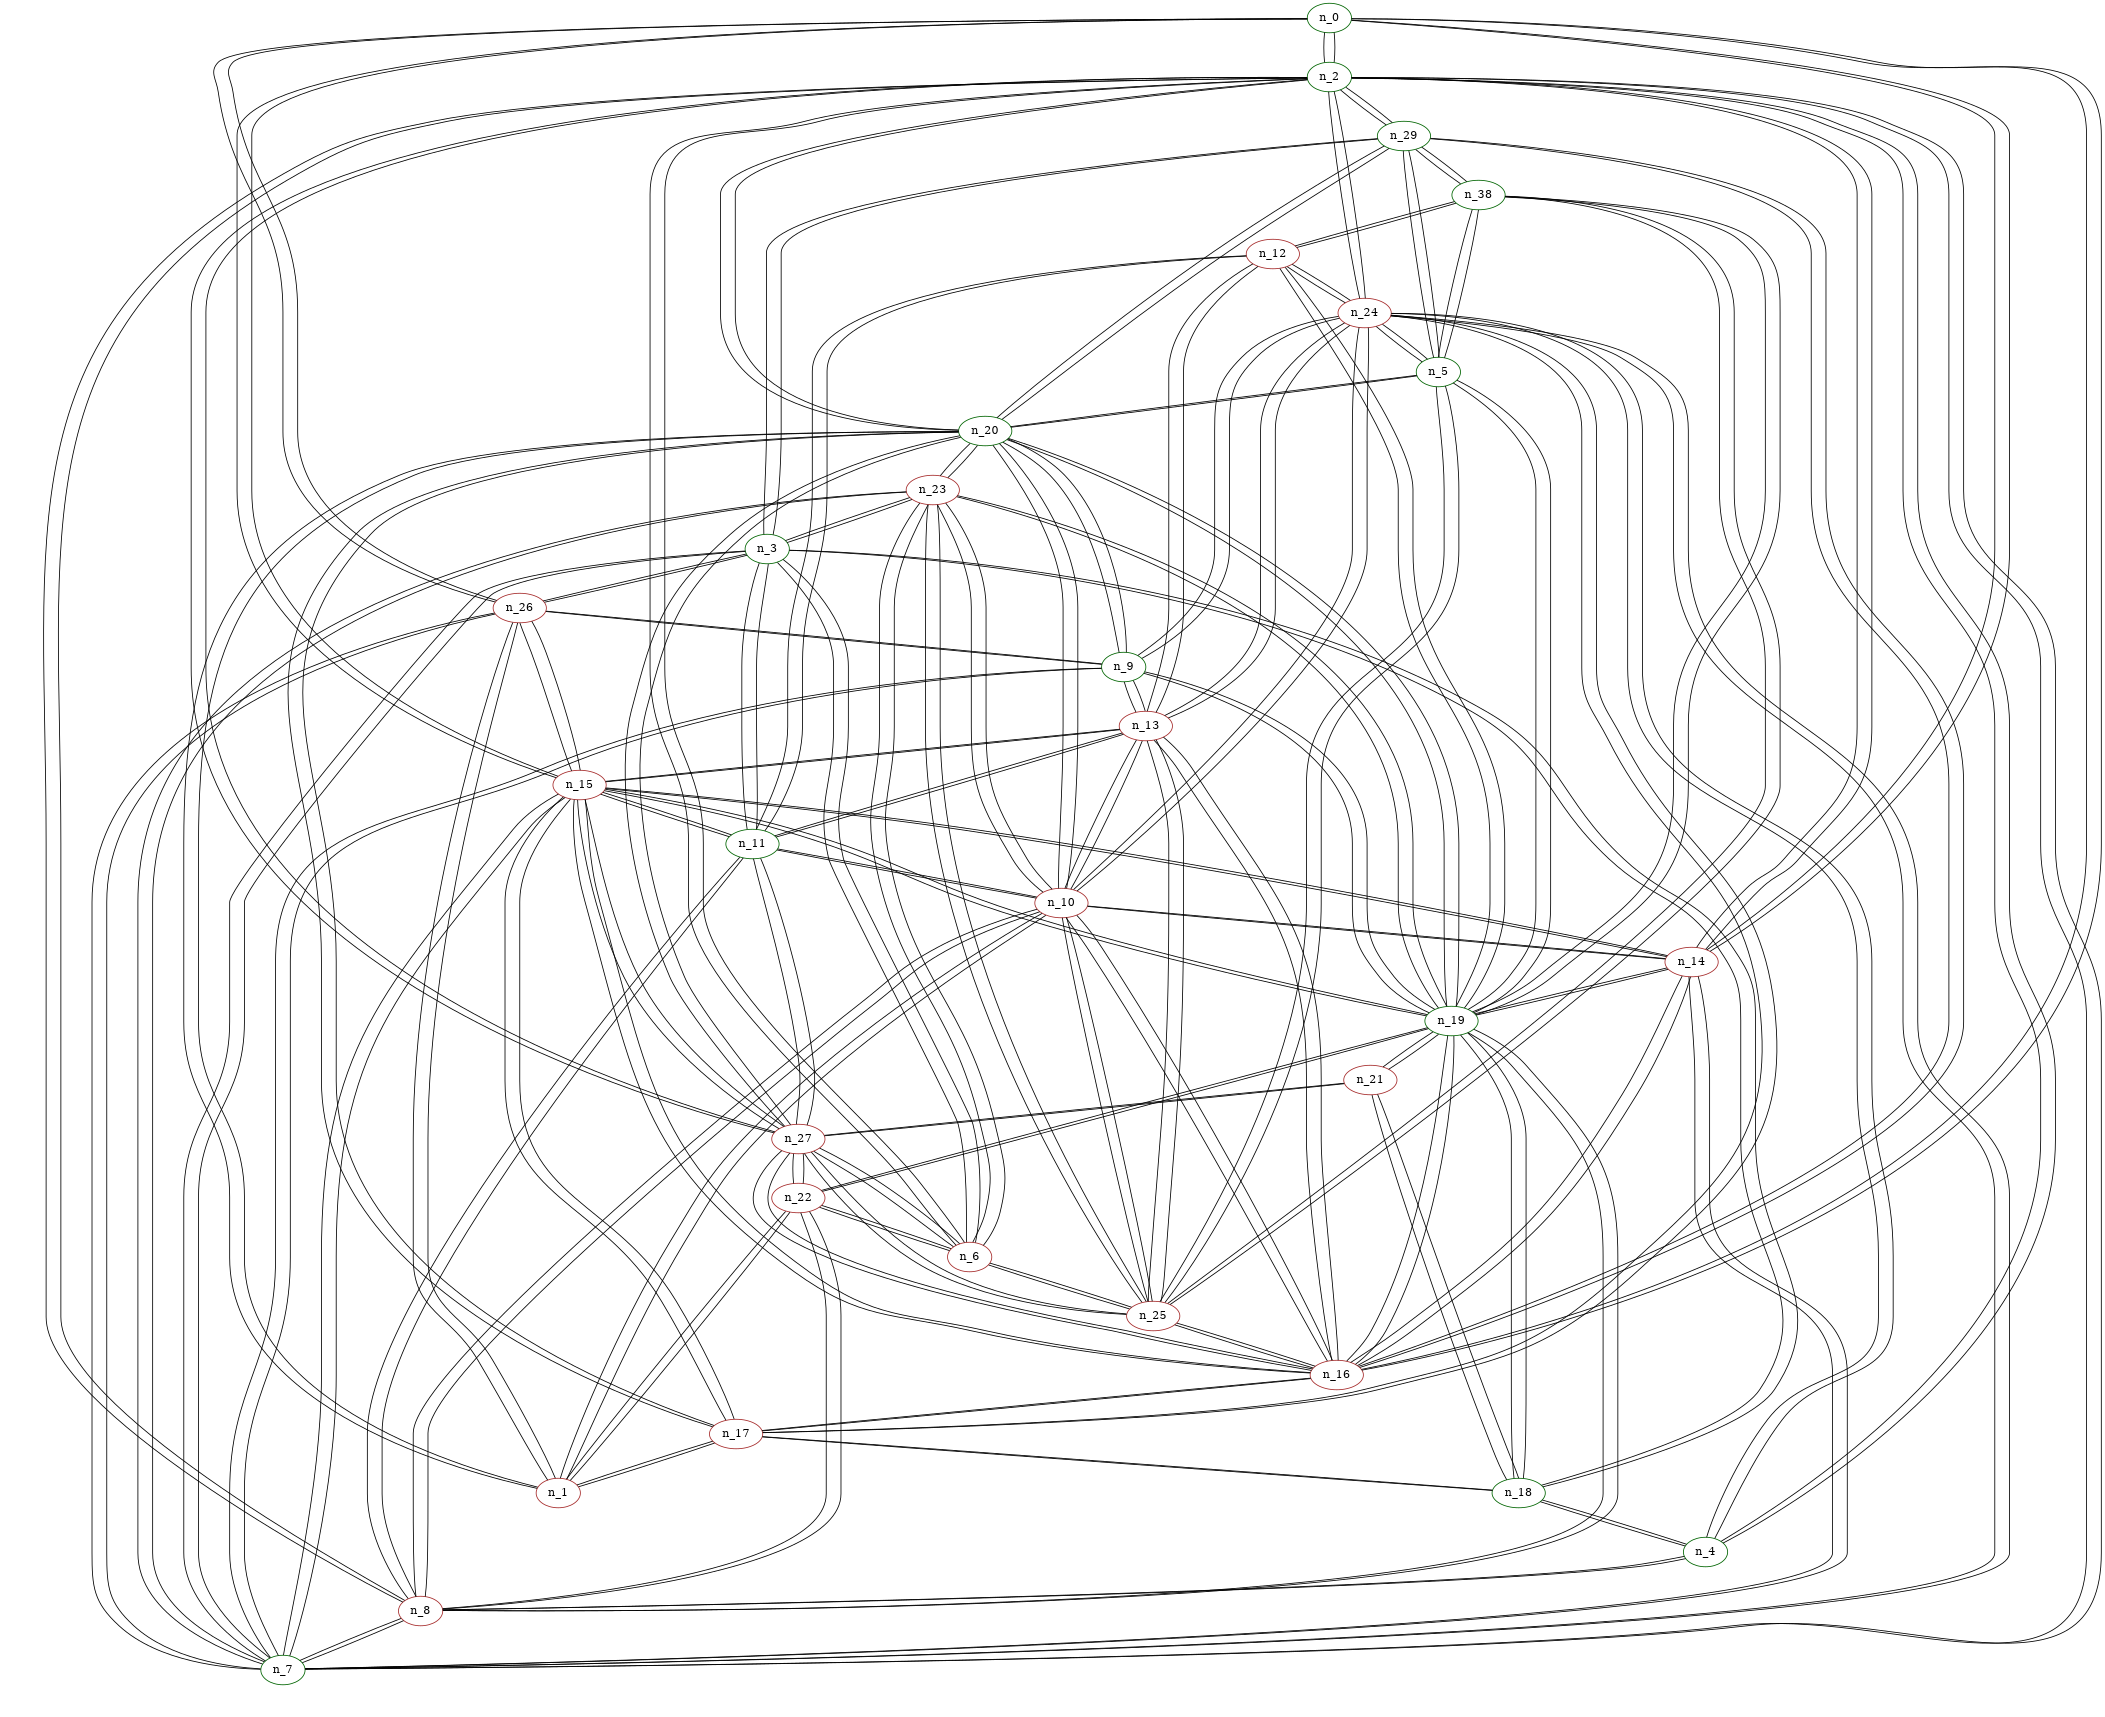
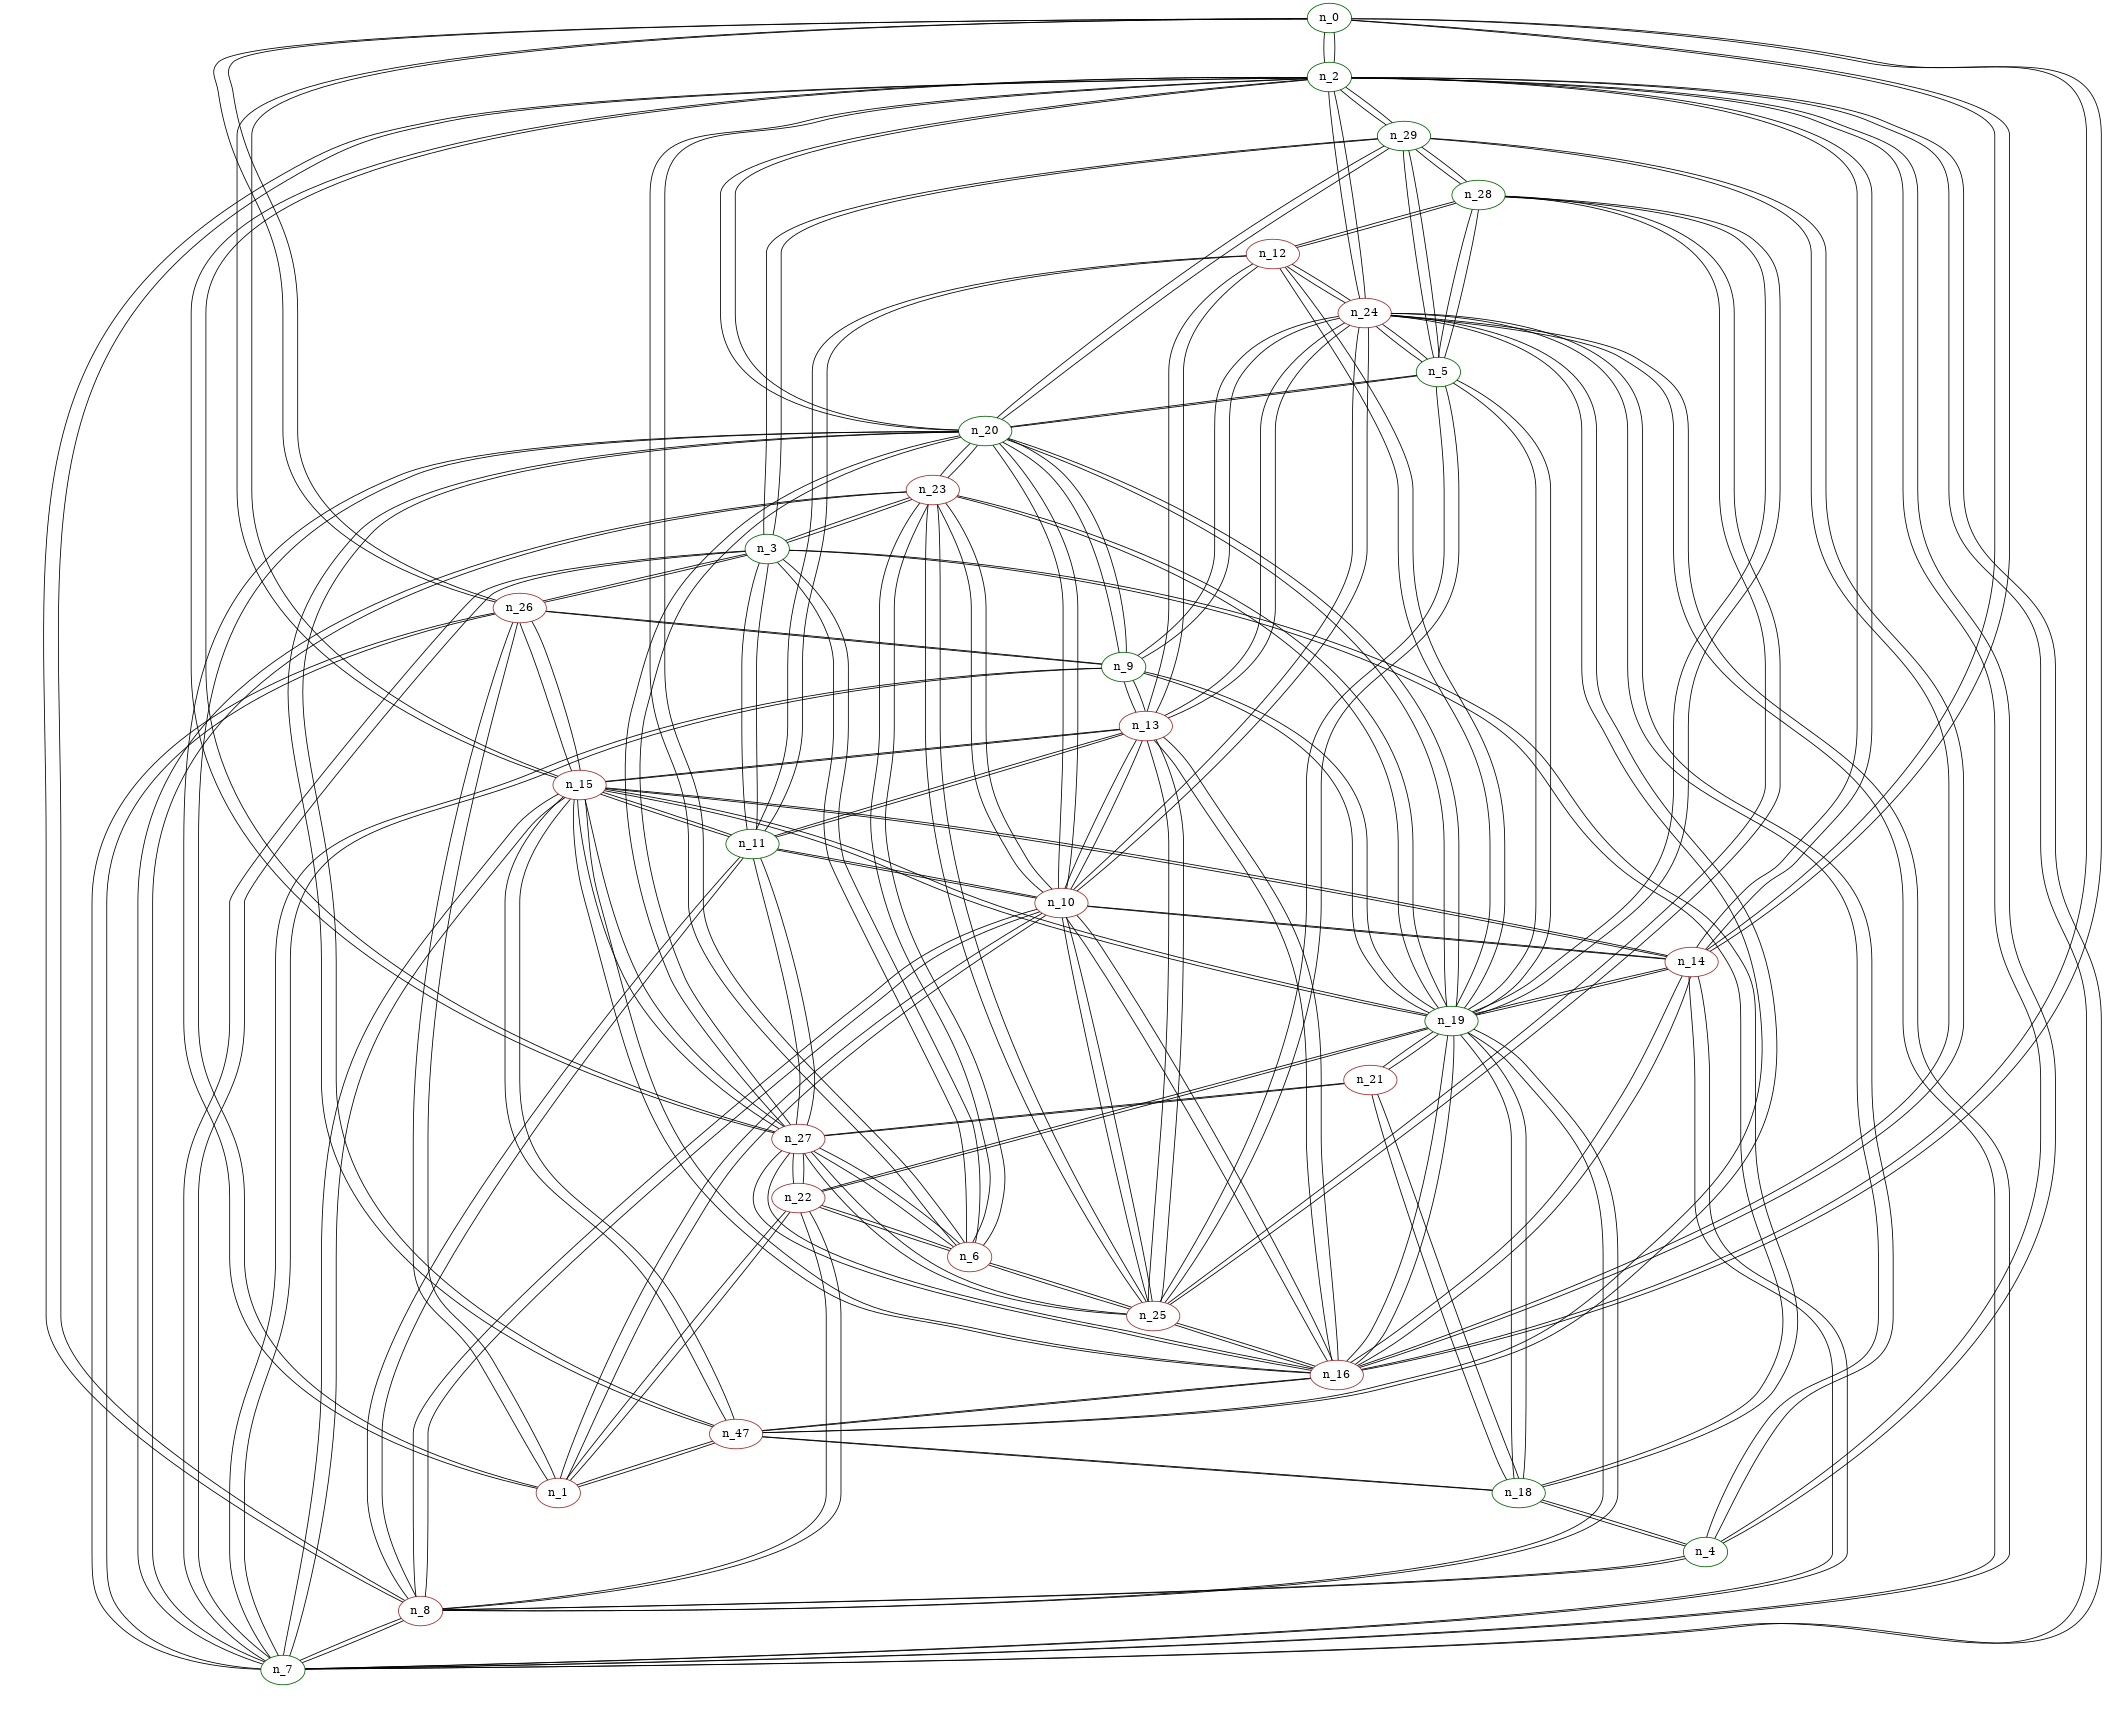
(1479, 195) -> (1479, 195)
(736, 1434) -> (736, 1434)
